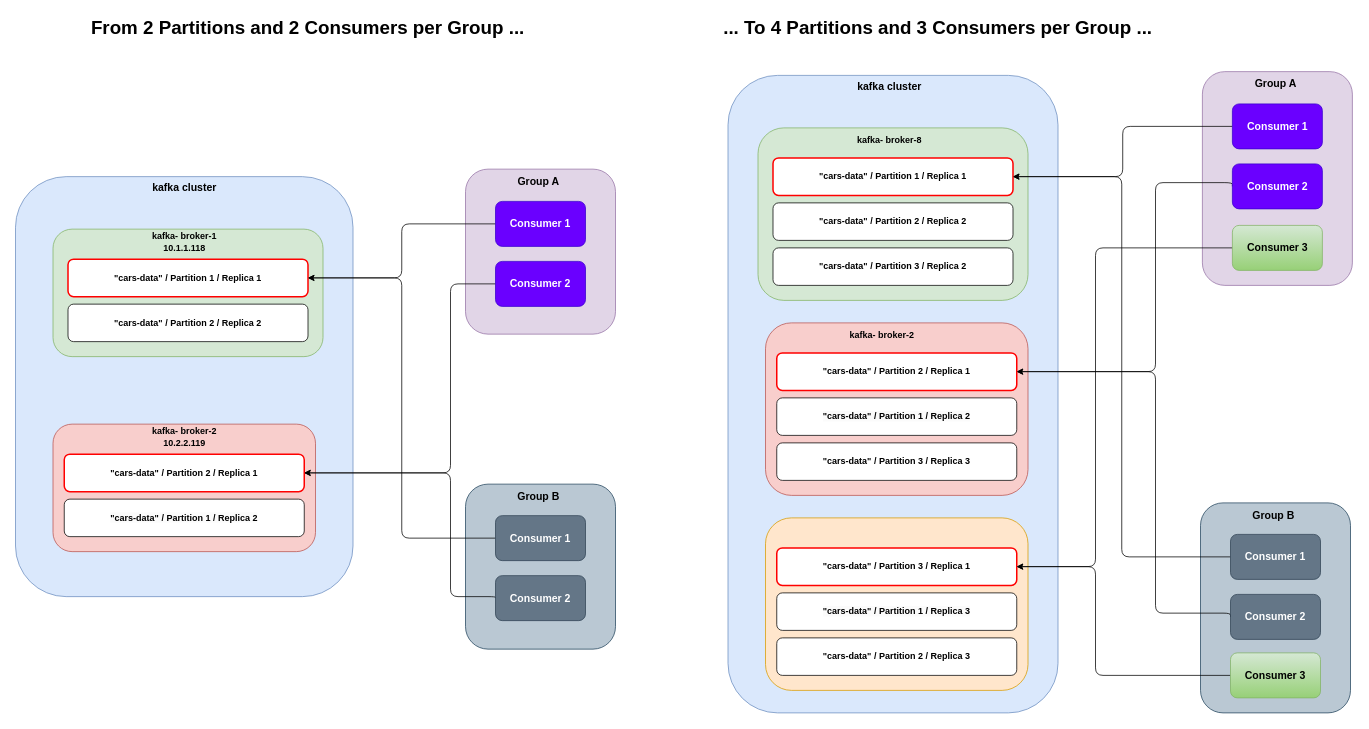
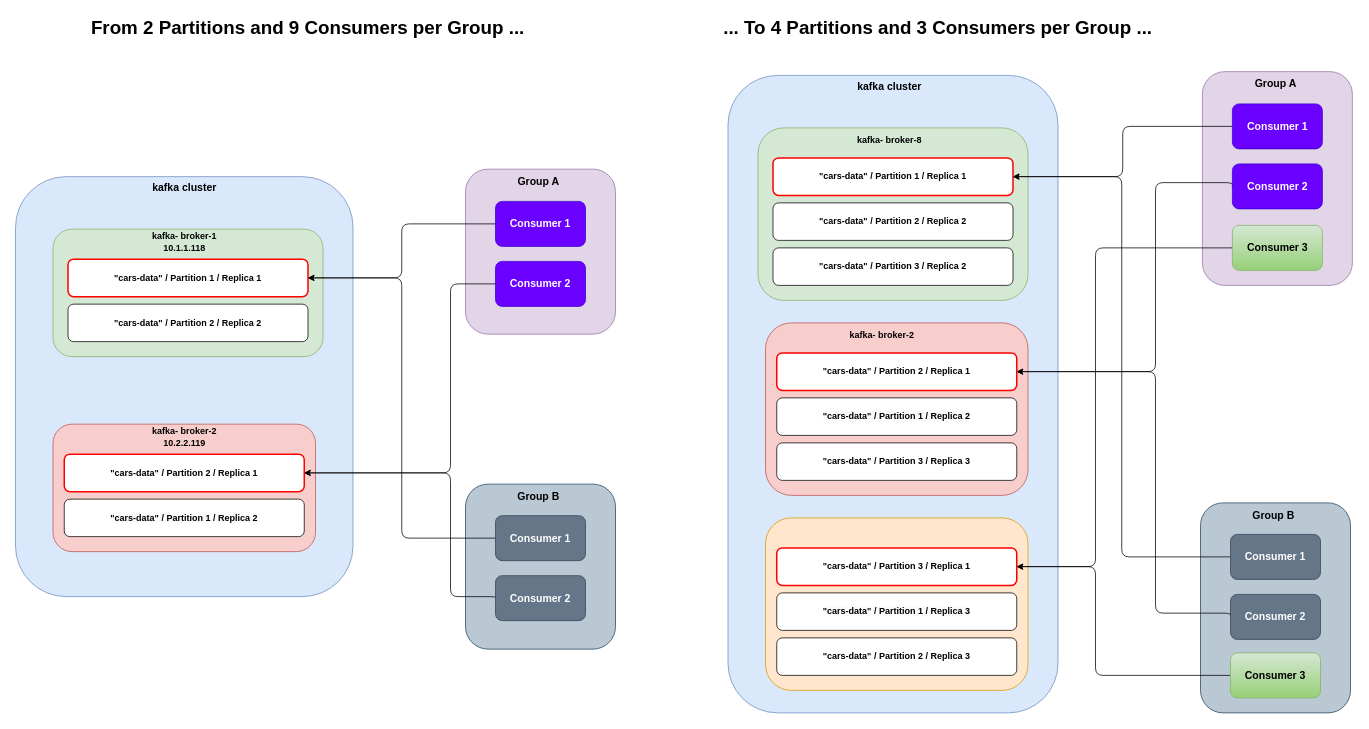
(308, 27) -> (308, 27)
